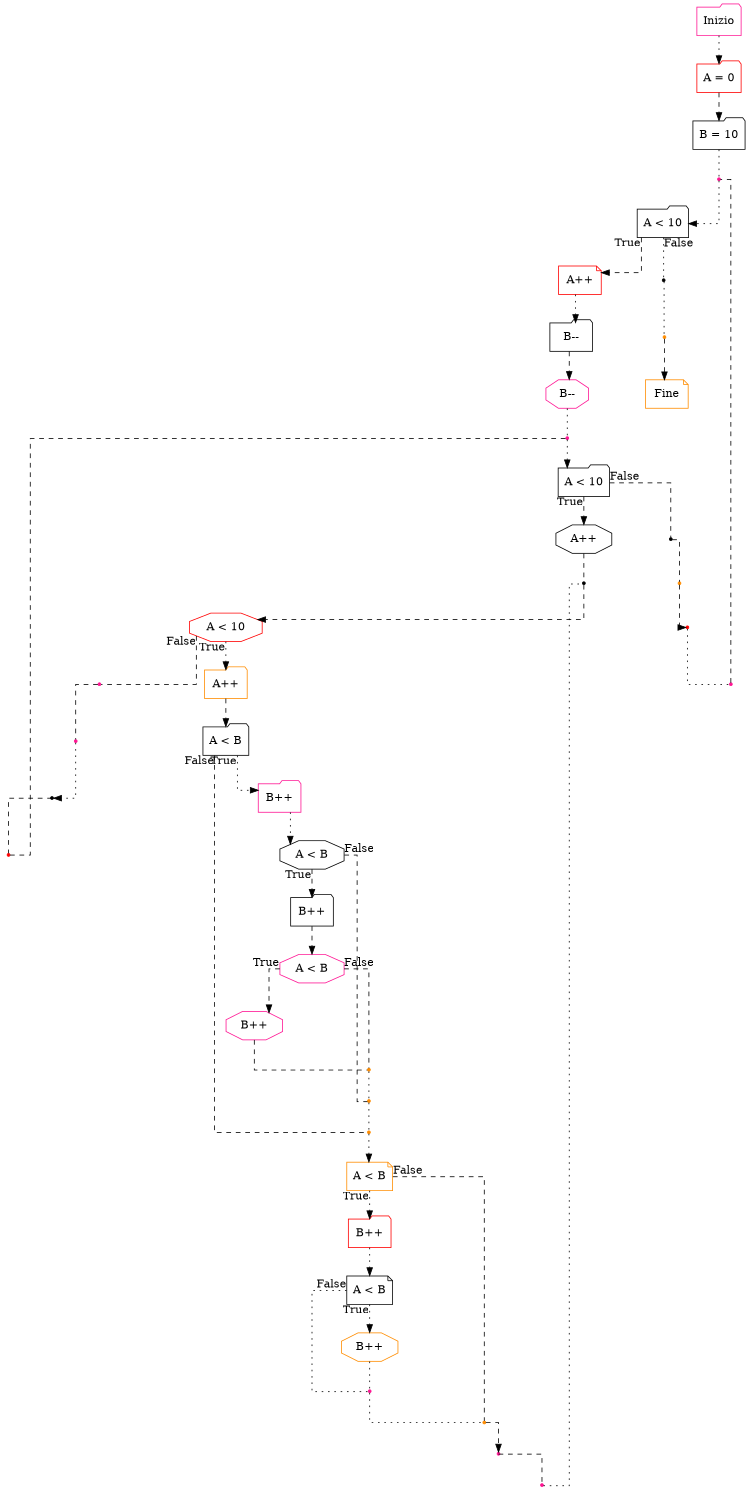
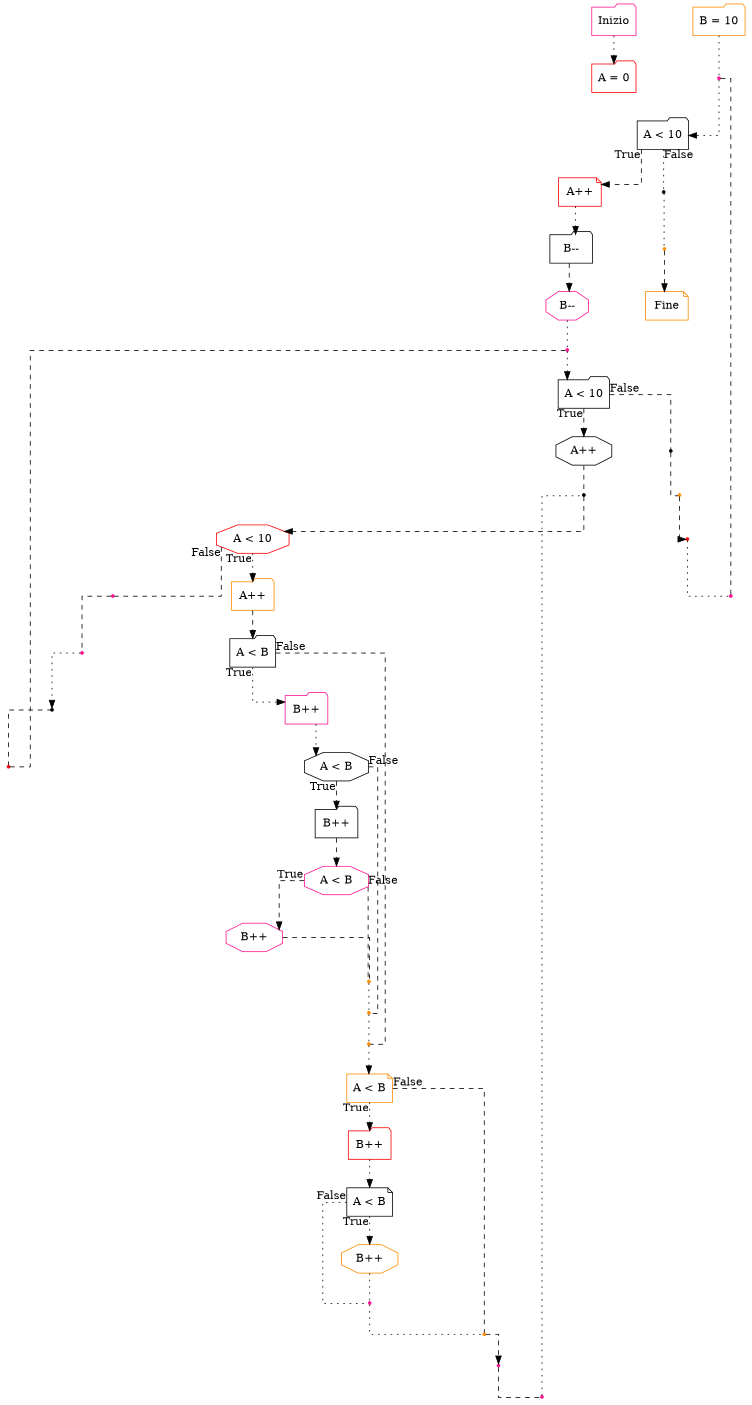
(719, 103) -> none
(719, 135) -> (719, 21)
